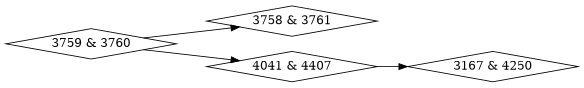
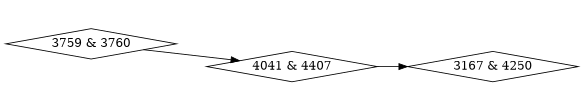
(292, 21) -> none
